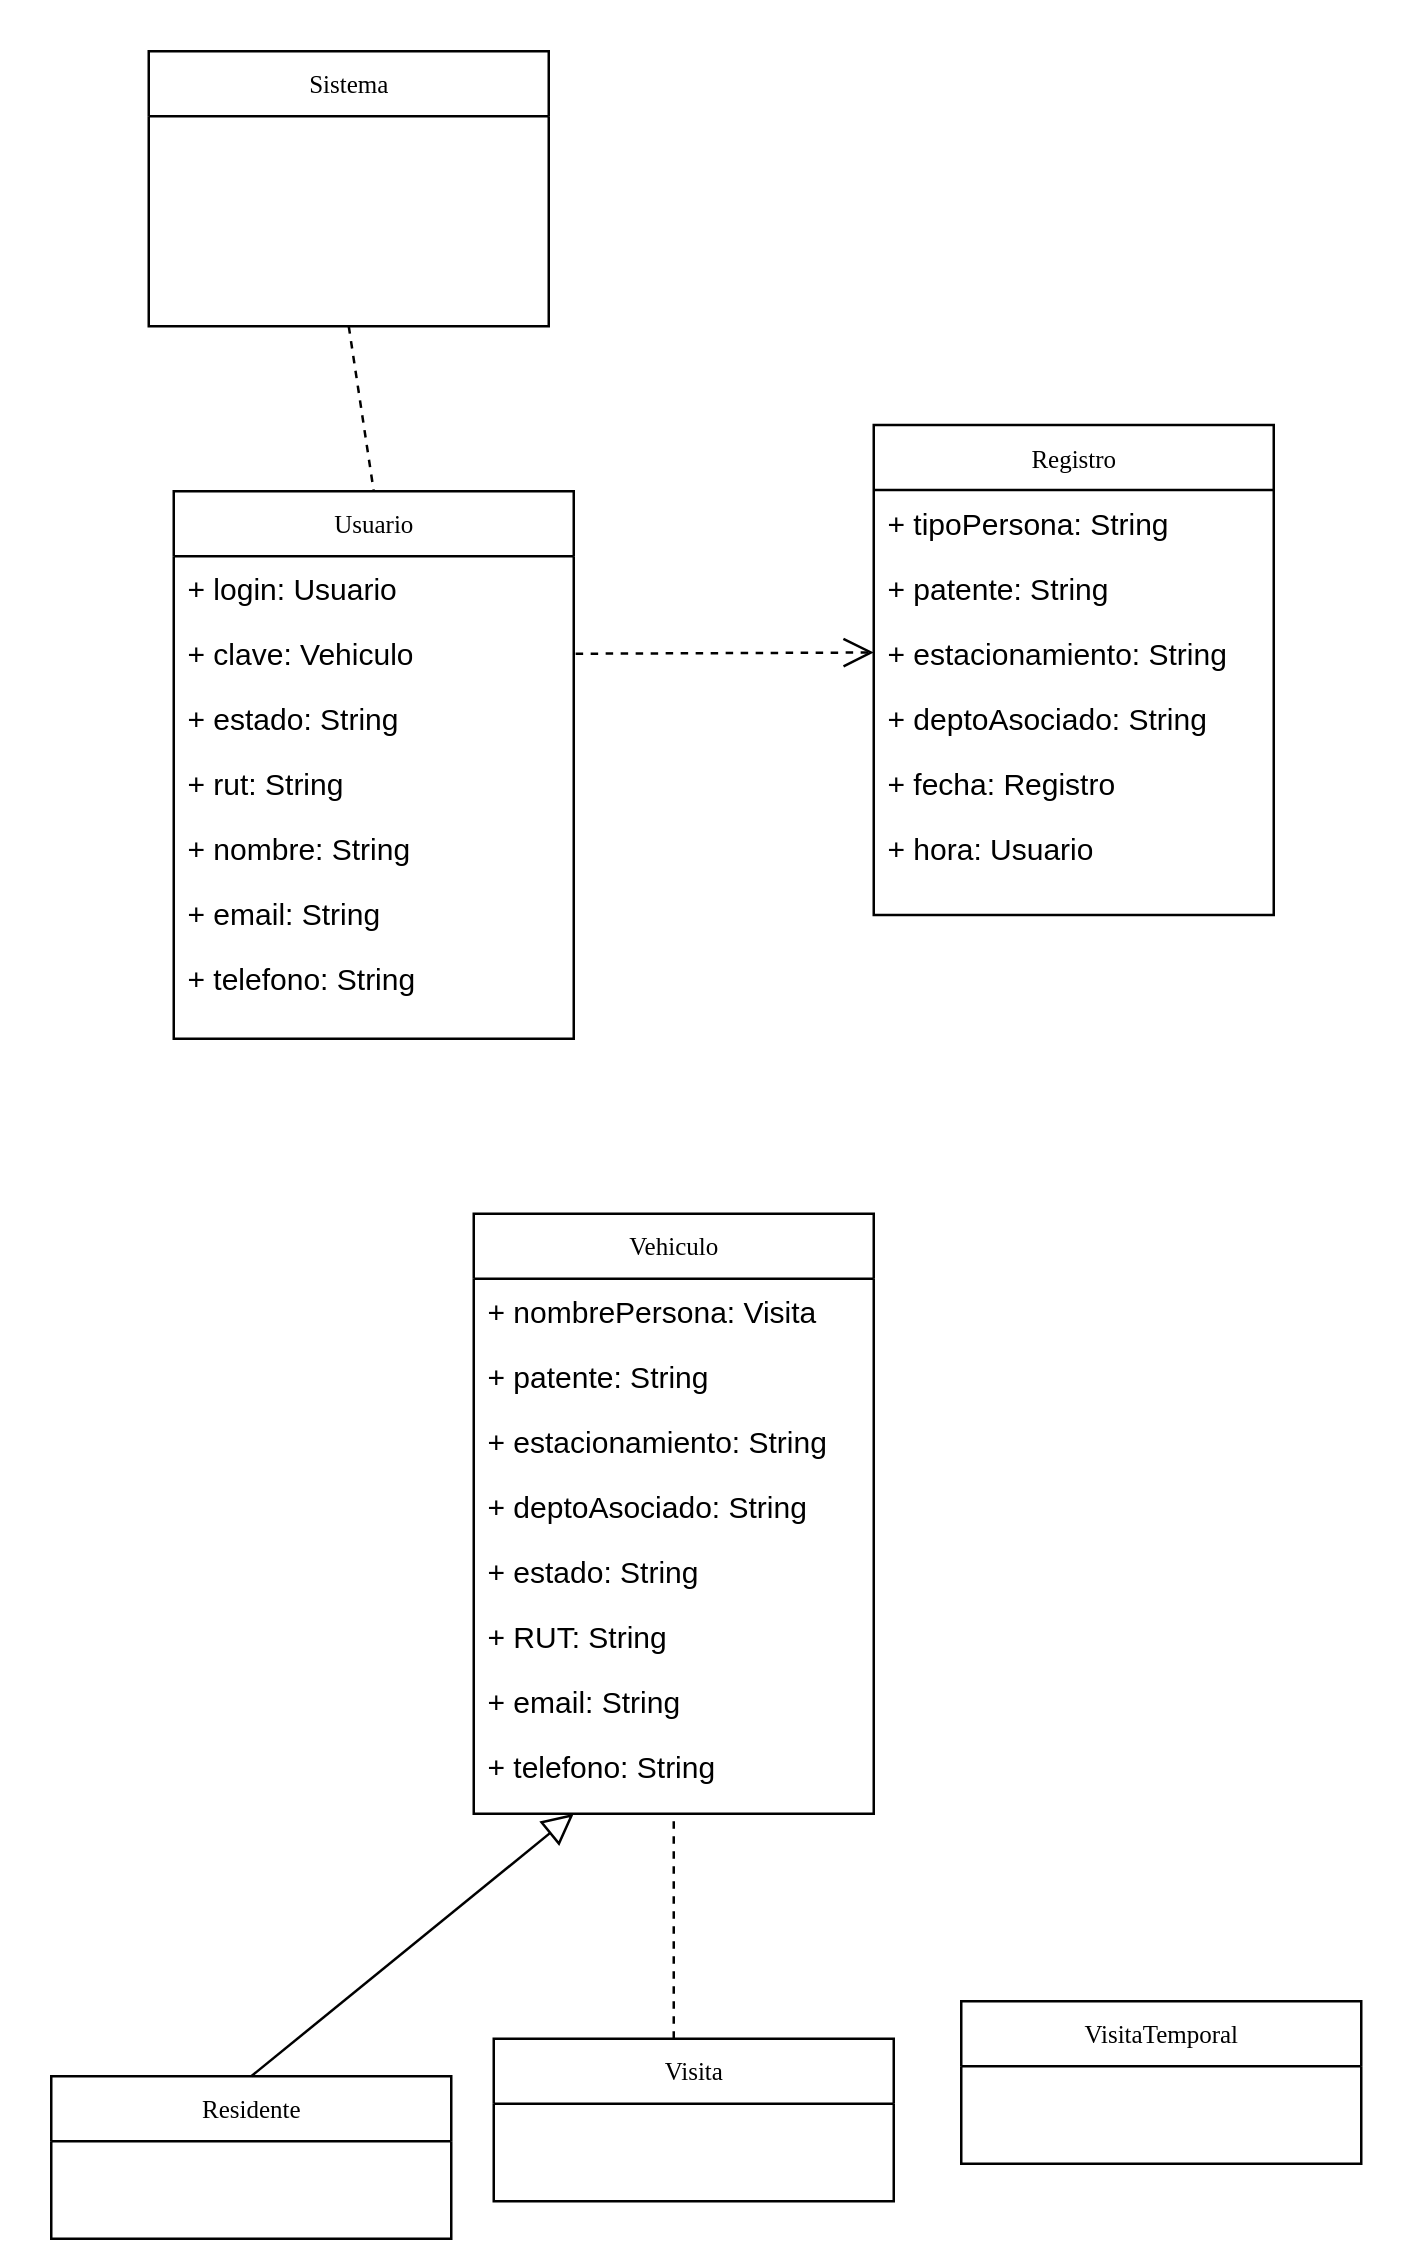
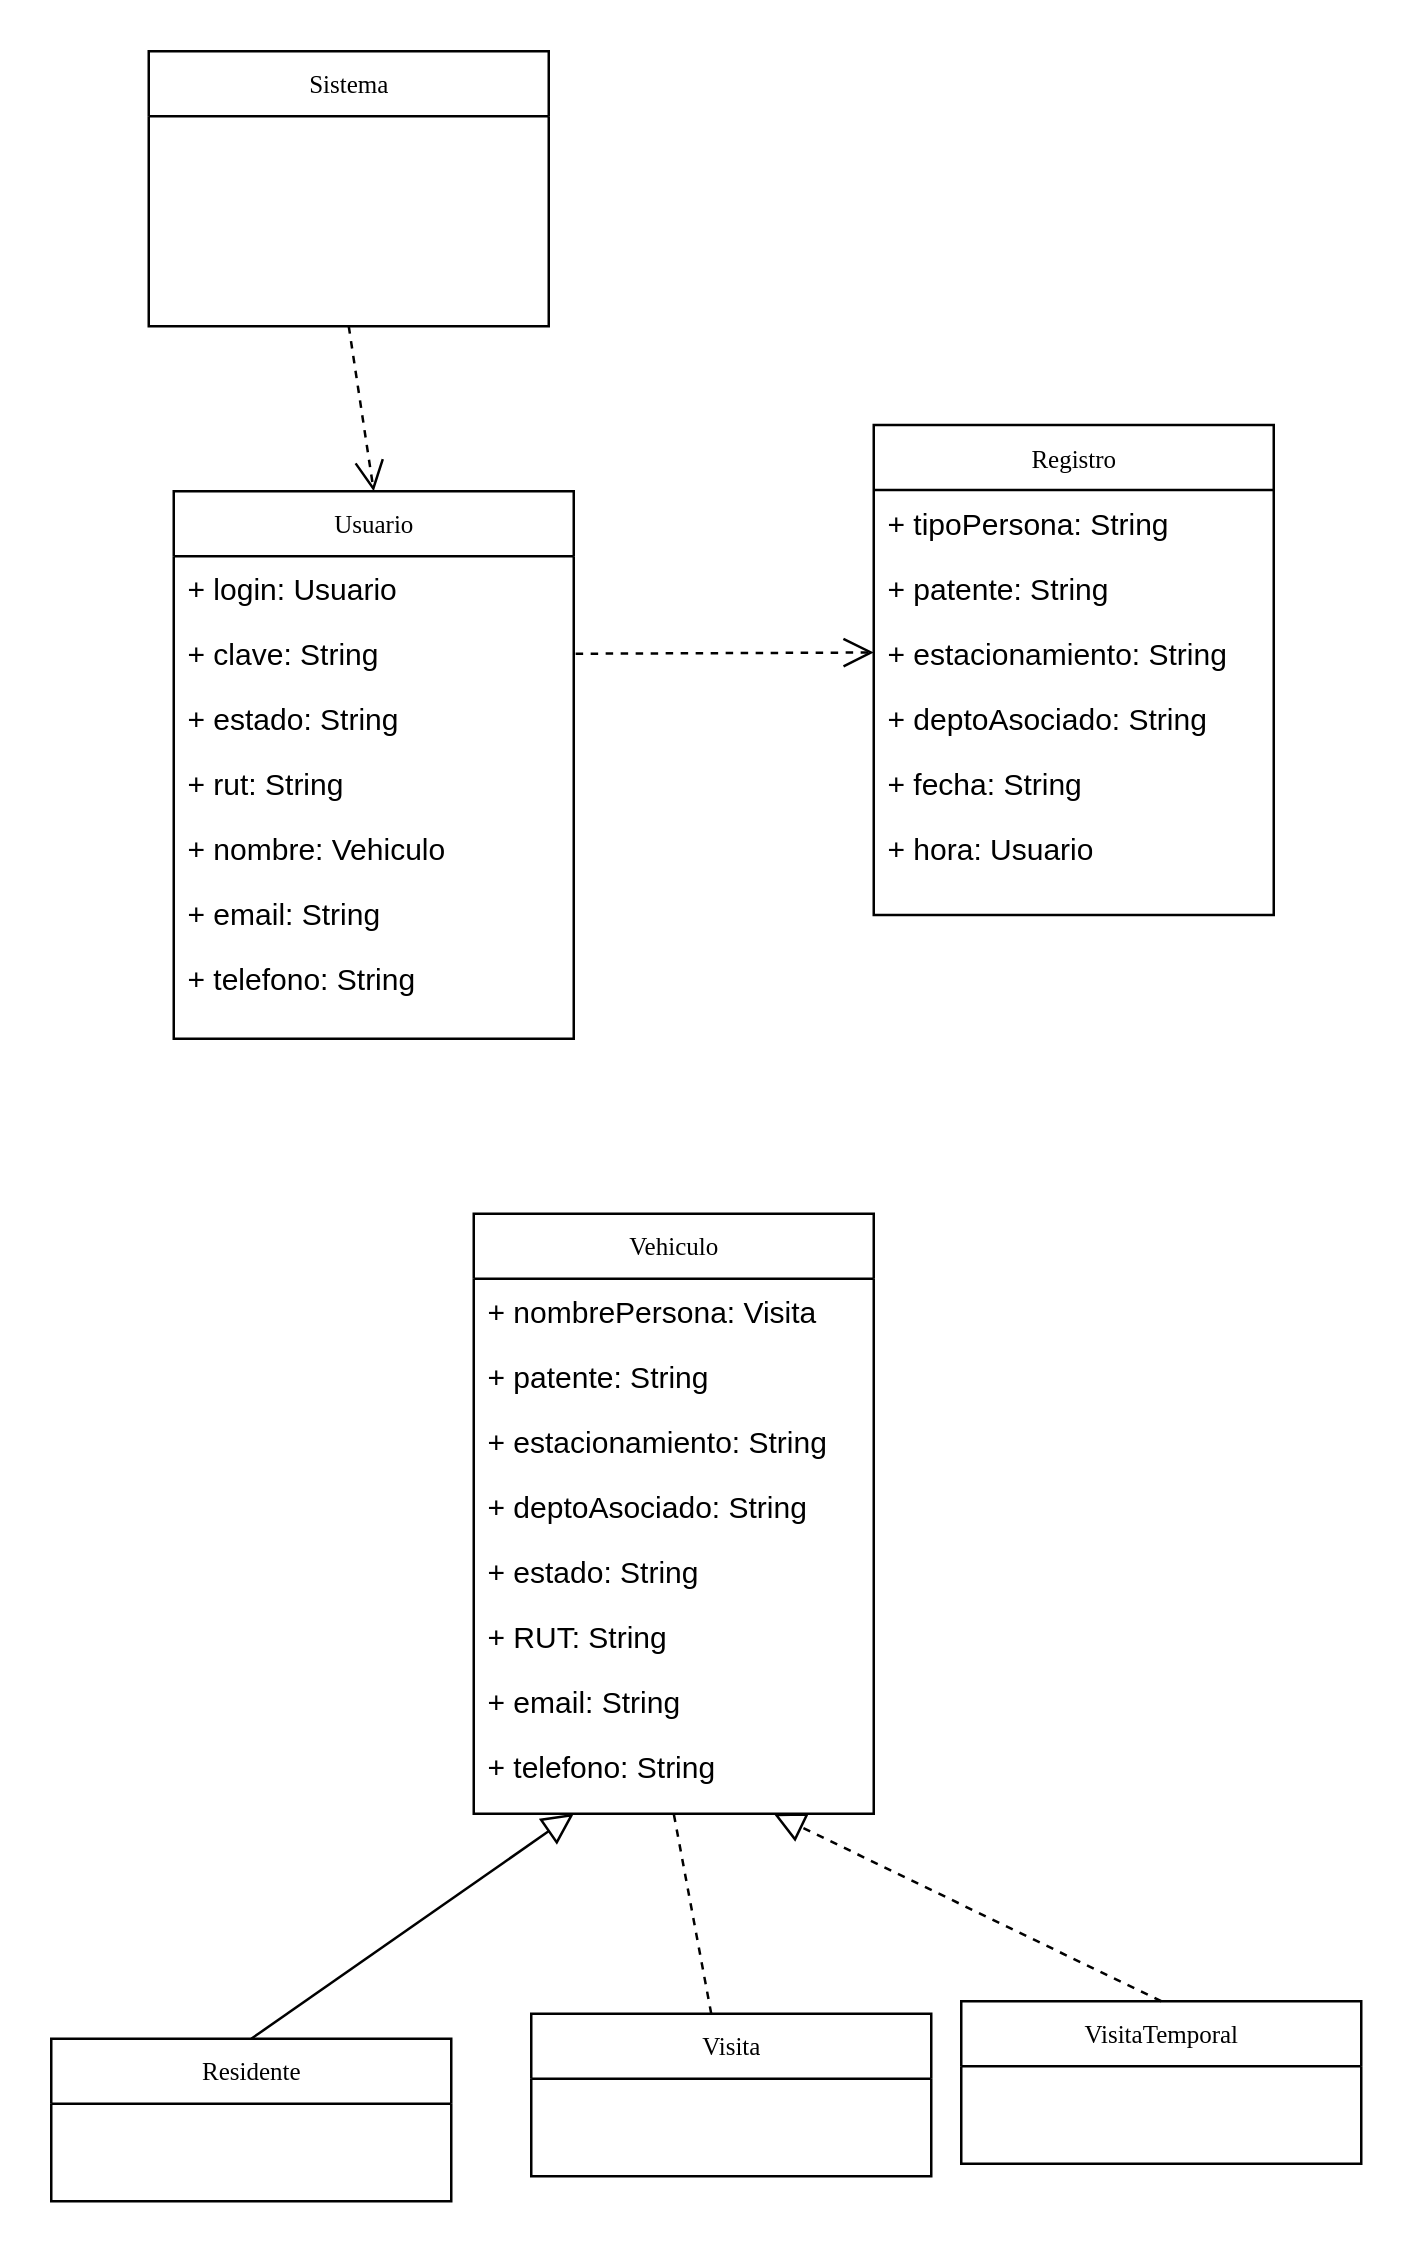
(373, 483) -> (372, 482)
(308, 657) -> (295, 657)
(1016, 787) -> (999, 787)
(308, 852) -> (320, 852)
none -> (978, 1912)
(694, 2120) -> (731, 2095)
(251, 2158) -> (251, 2120)
